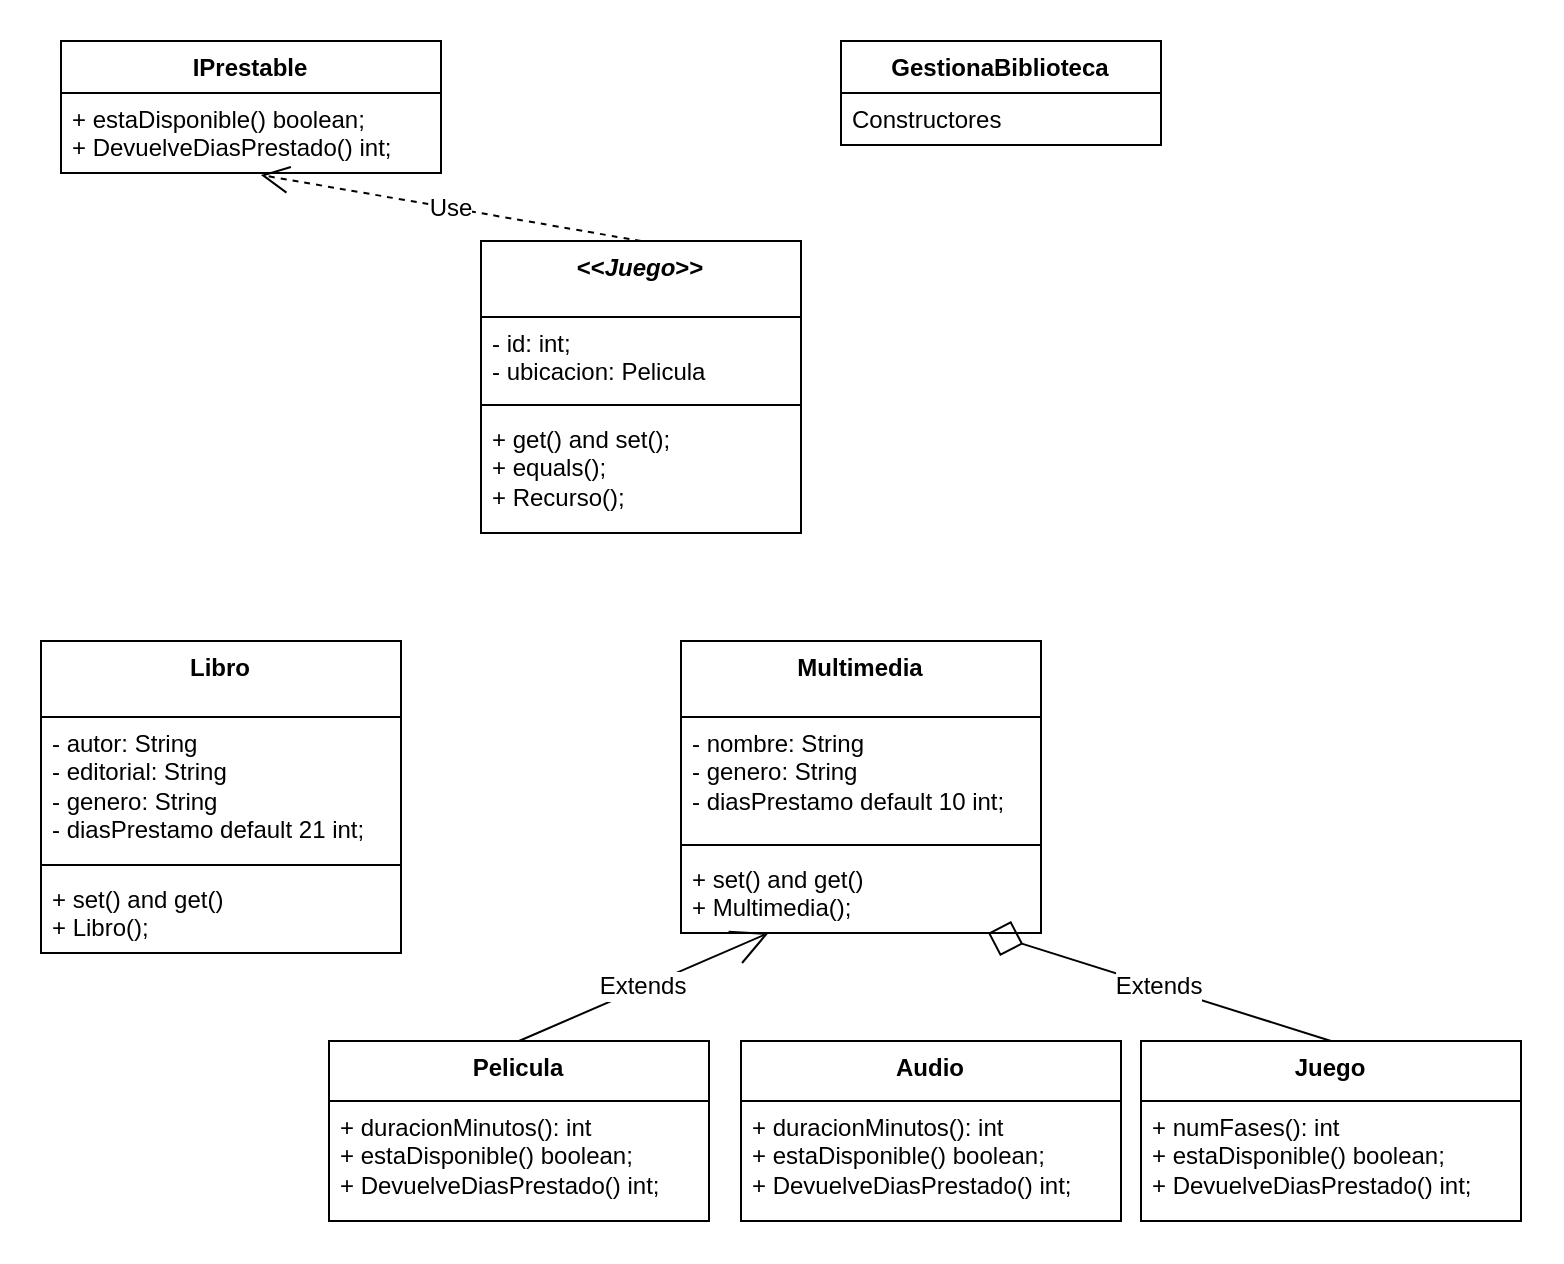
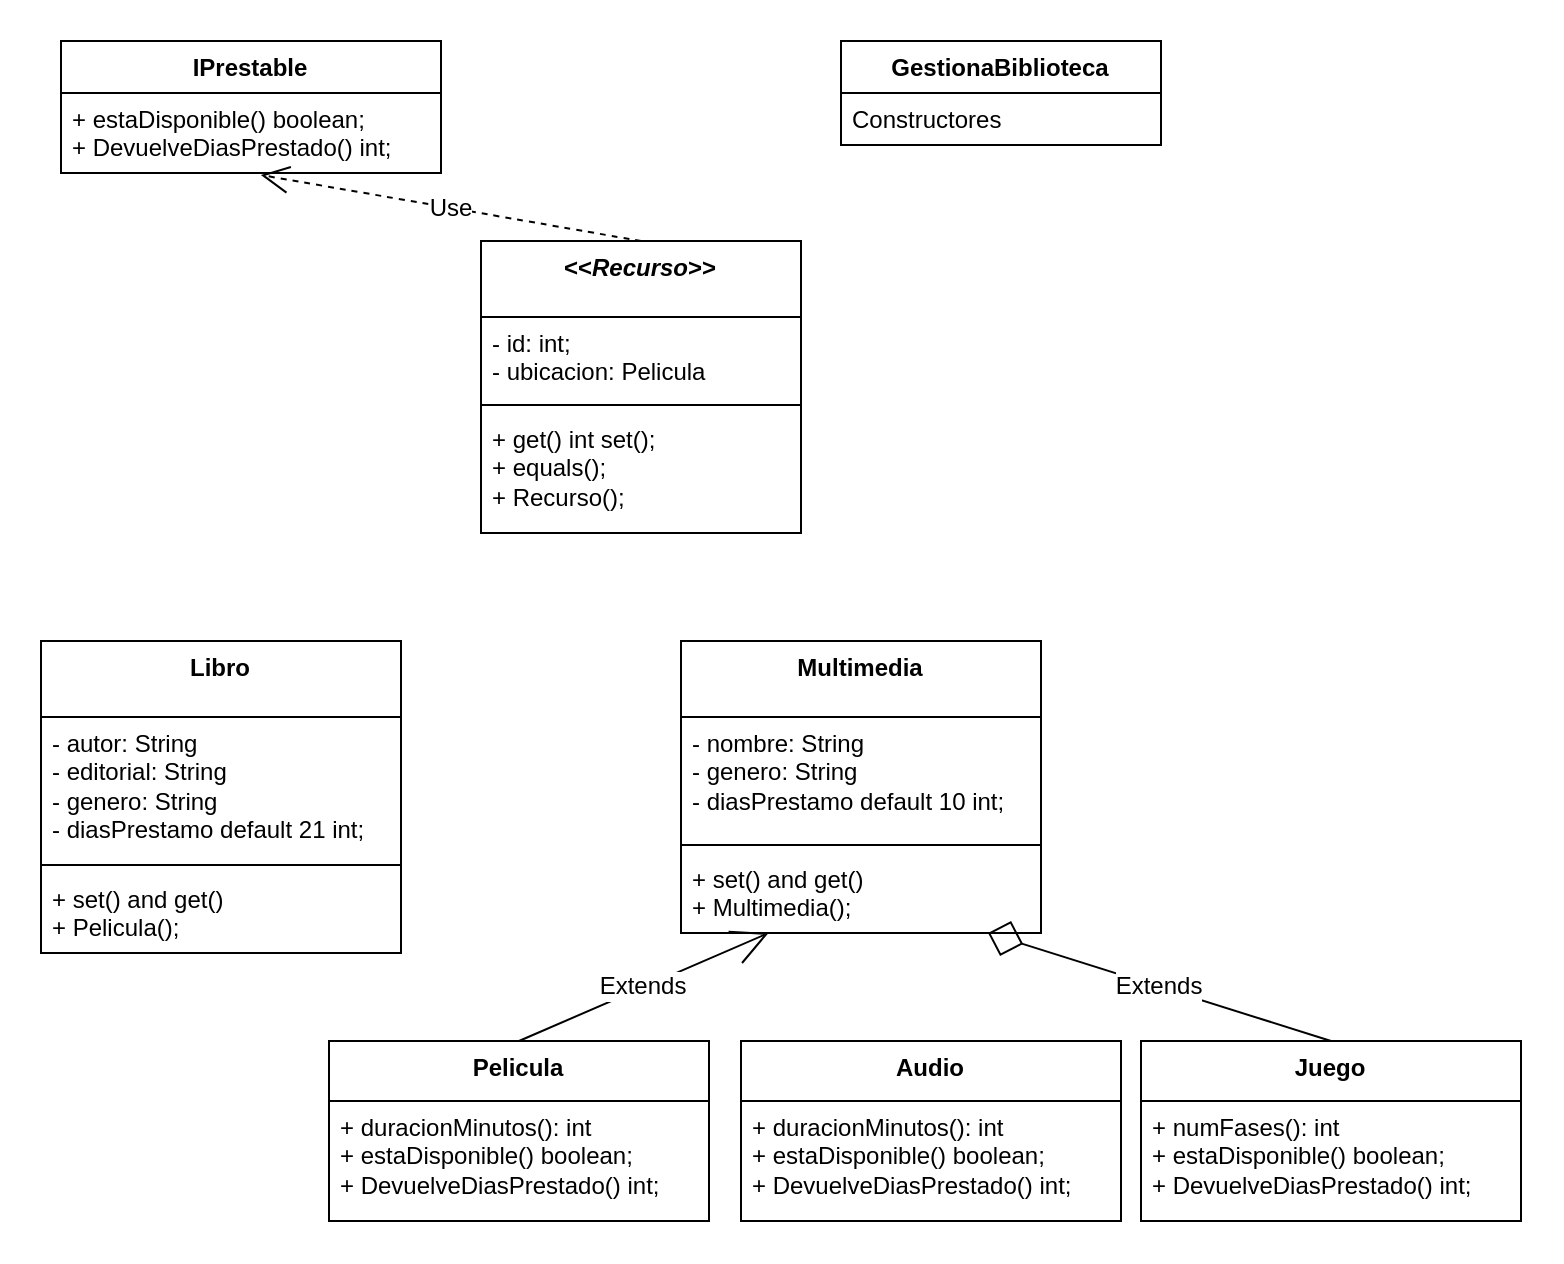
(641, 269) -> (641, 269)
(601, 470) -> (598, 470)
(158, 916) -> (158, 916)
